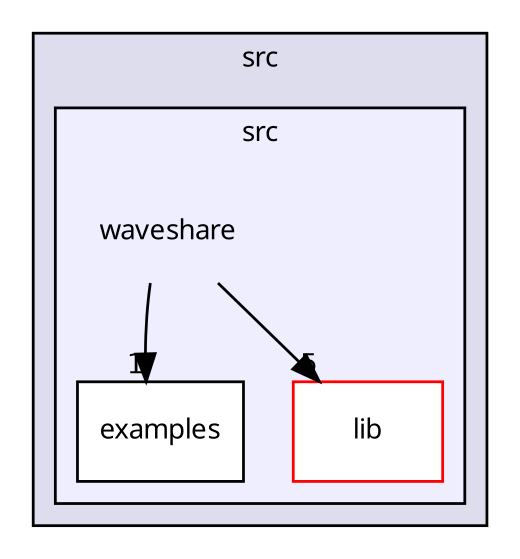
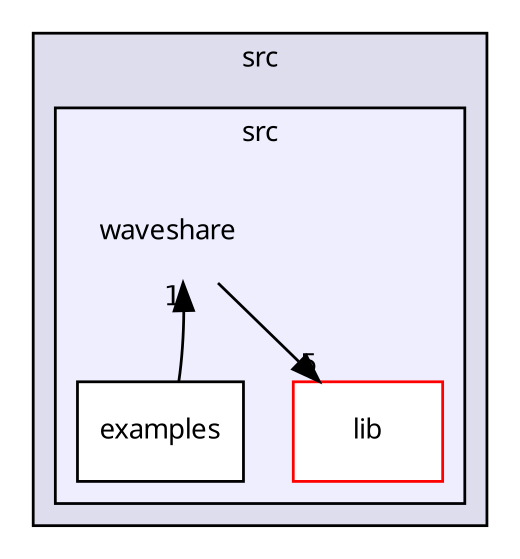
(147, 318) -> (182, 346)
